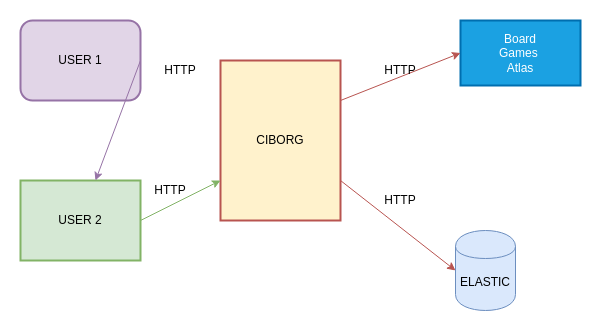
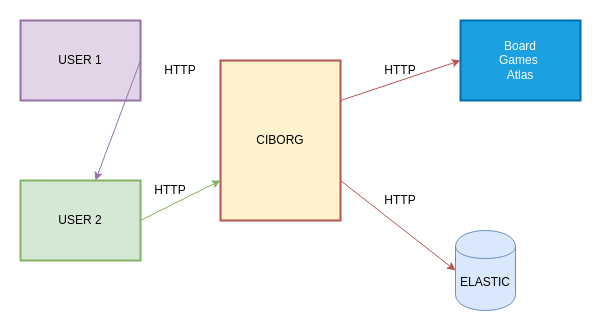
(521, 53) -> (521, 61)
(81, 61) -> (81, 61)
